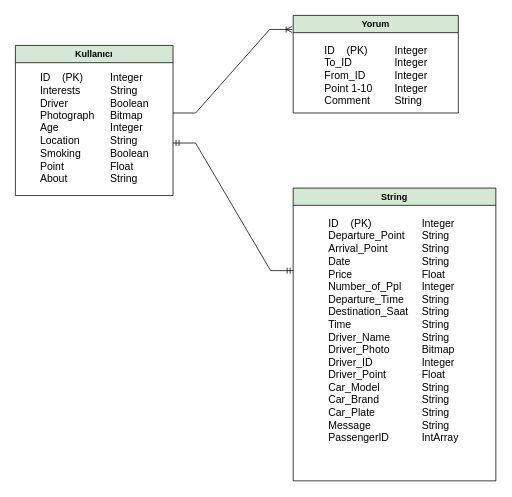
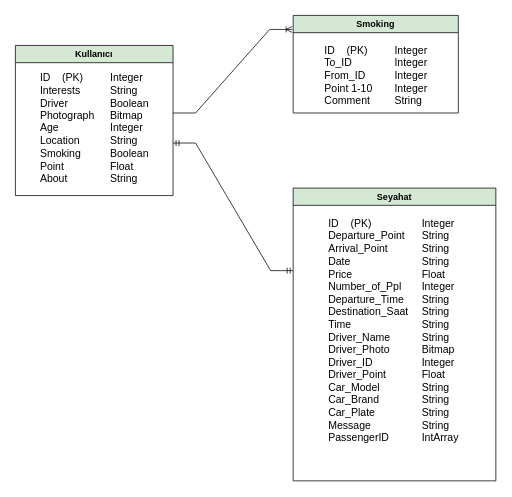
(375, 24) -> (375, 24)
(394, 197) -> (394, 197)
